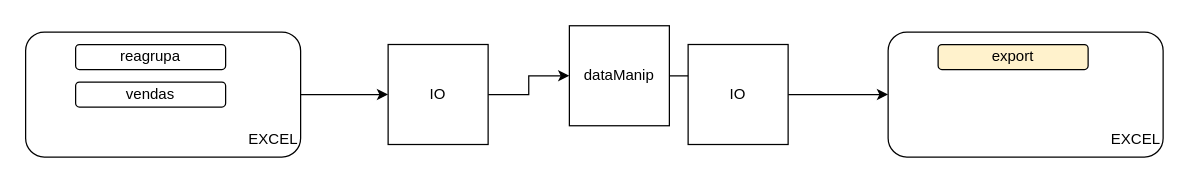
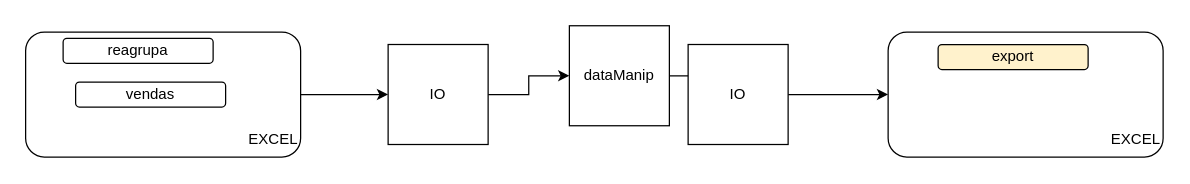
(151, 57) -> (138, 51)
